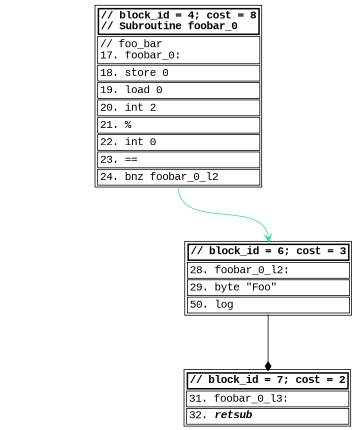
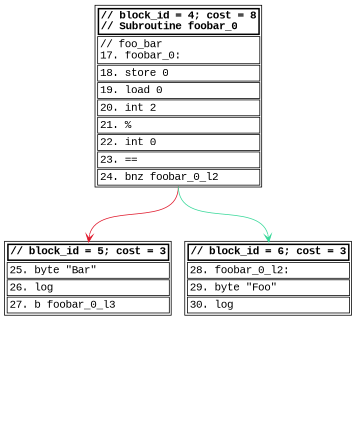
none -> (88, 278)
(212, 305) -> (212, 305)
(267, 397) -> none
